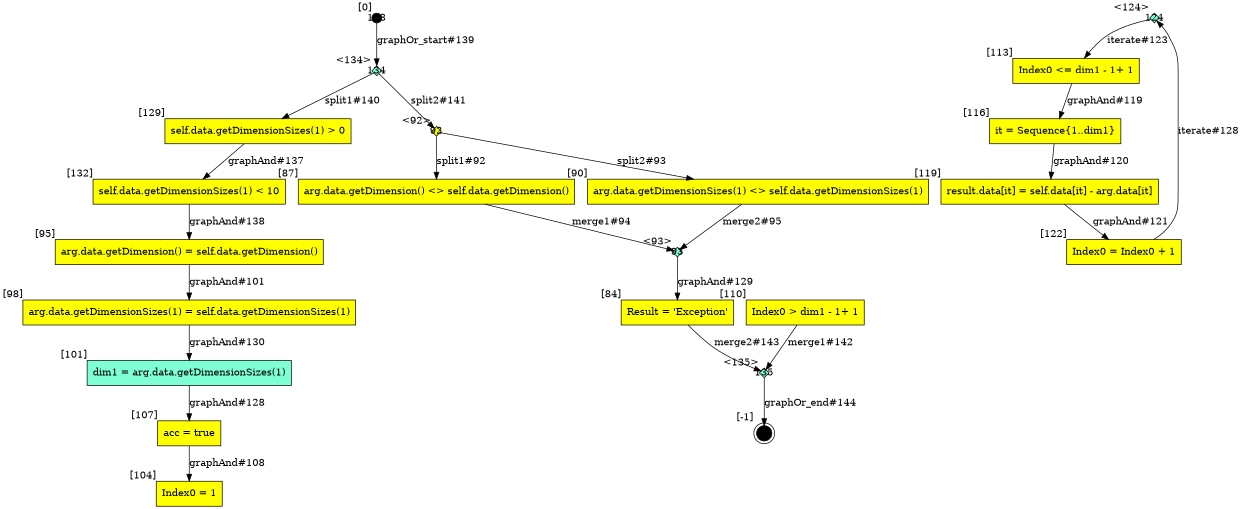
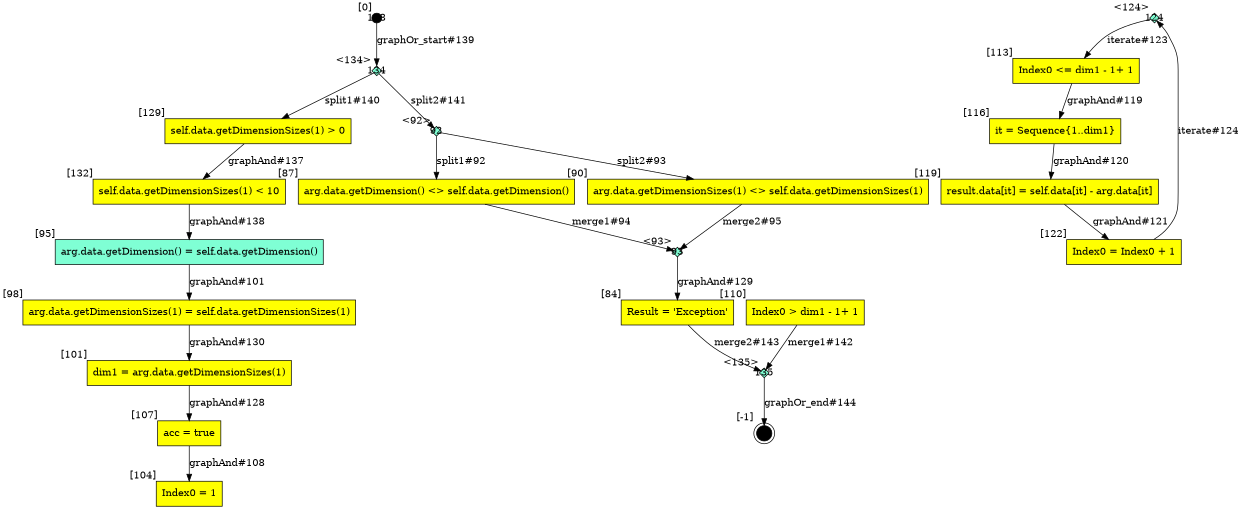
(436, 131) -> (436, 131)
(1209, 131) -> (1209, 131)
(189, 252) -> (189, 252)
(189, 373) -> (189, 373)
